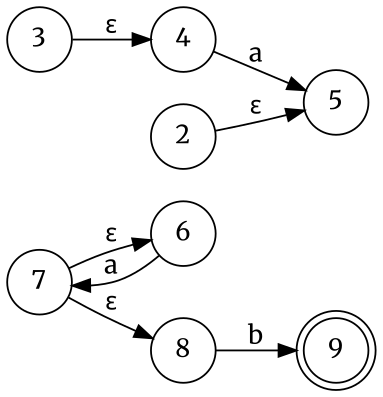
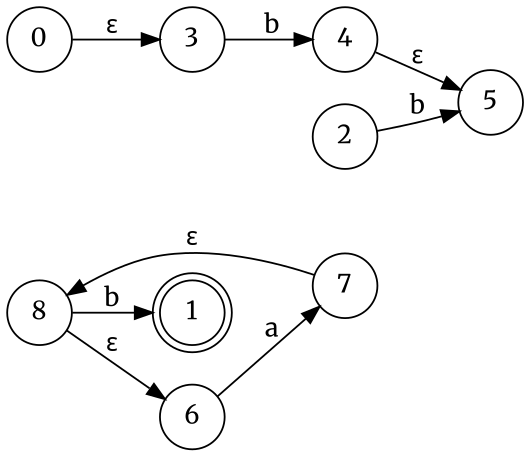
(111, 26) -> (272, 26)
none -> (40, 40)
(256, 55) -> (418, 57)
(256, 107) -> (418, 107)
(101, 255) -> (108, 359)
(336, 350) -> (192, 313)
